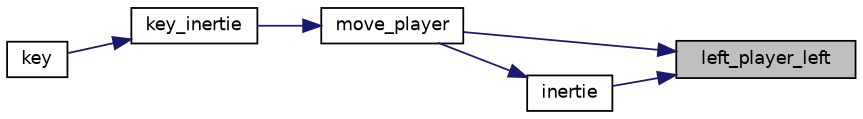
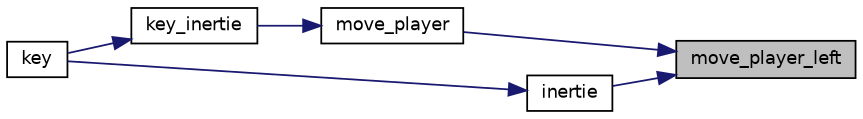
(474, 57) -> (288, 75)
(766, 59) -> (766, 59)
